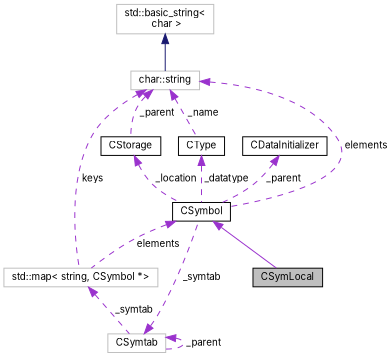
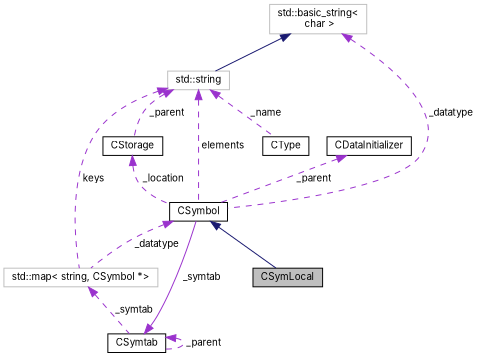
(165, 80) -> (199, 80)
(202, 184) -> (399, 171)
(157, 245) -> (156, 245)
(249, 248) -> (247, 248)
(178, 275) -> (177, 275)
(137, 343) -> (137, 343)
